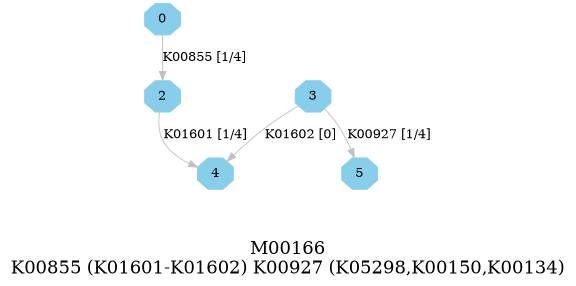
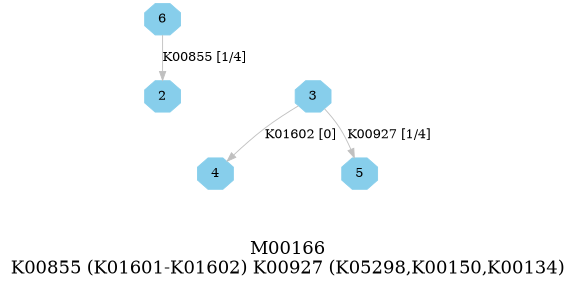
(163, 19) -> (163, 19)
(165, 143) -> none
